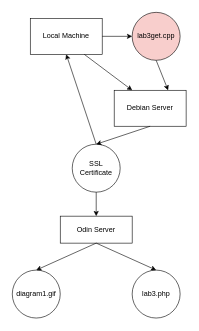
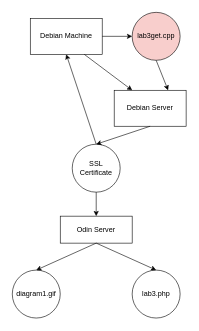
(66, 36) -> (66, 36)
